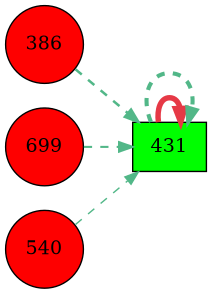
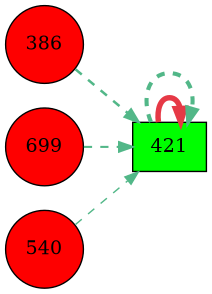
(170, 147) -> (170, 147)
